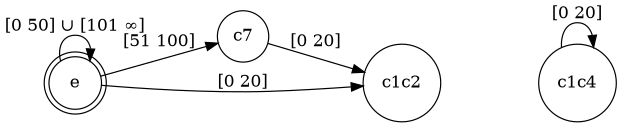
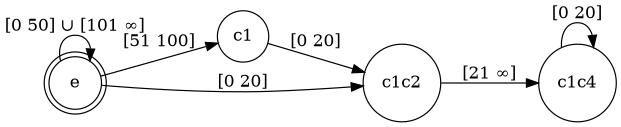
(243, 36) -> (243, 36)
none -> (484, 83)
